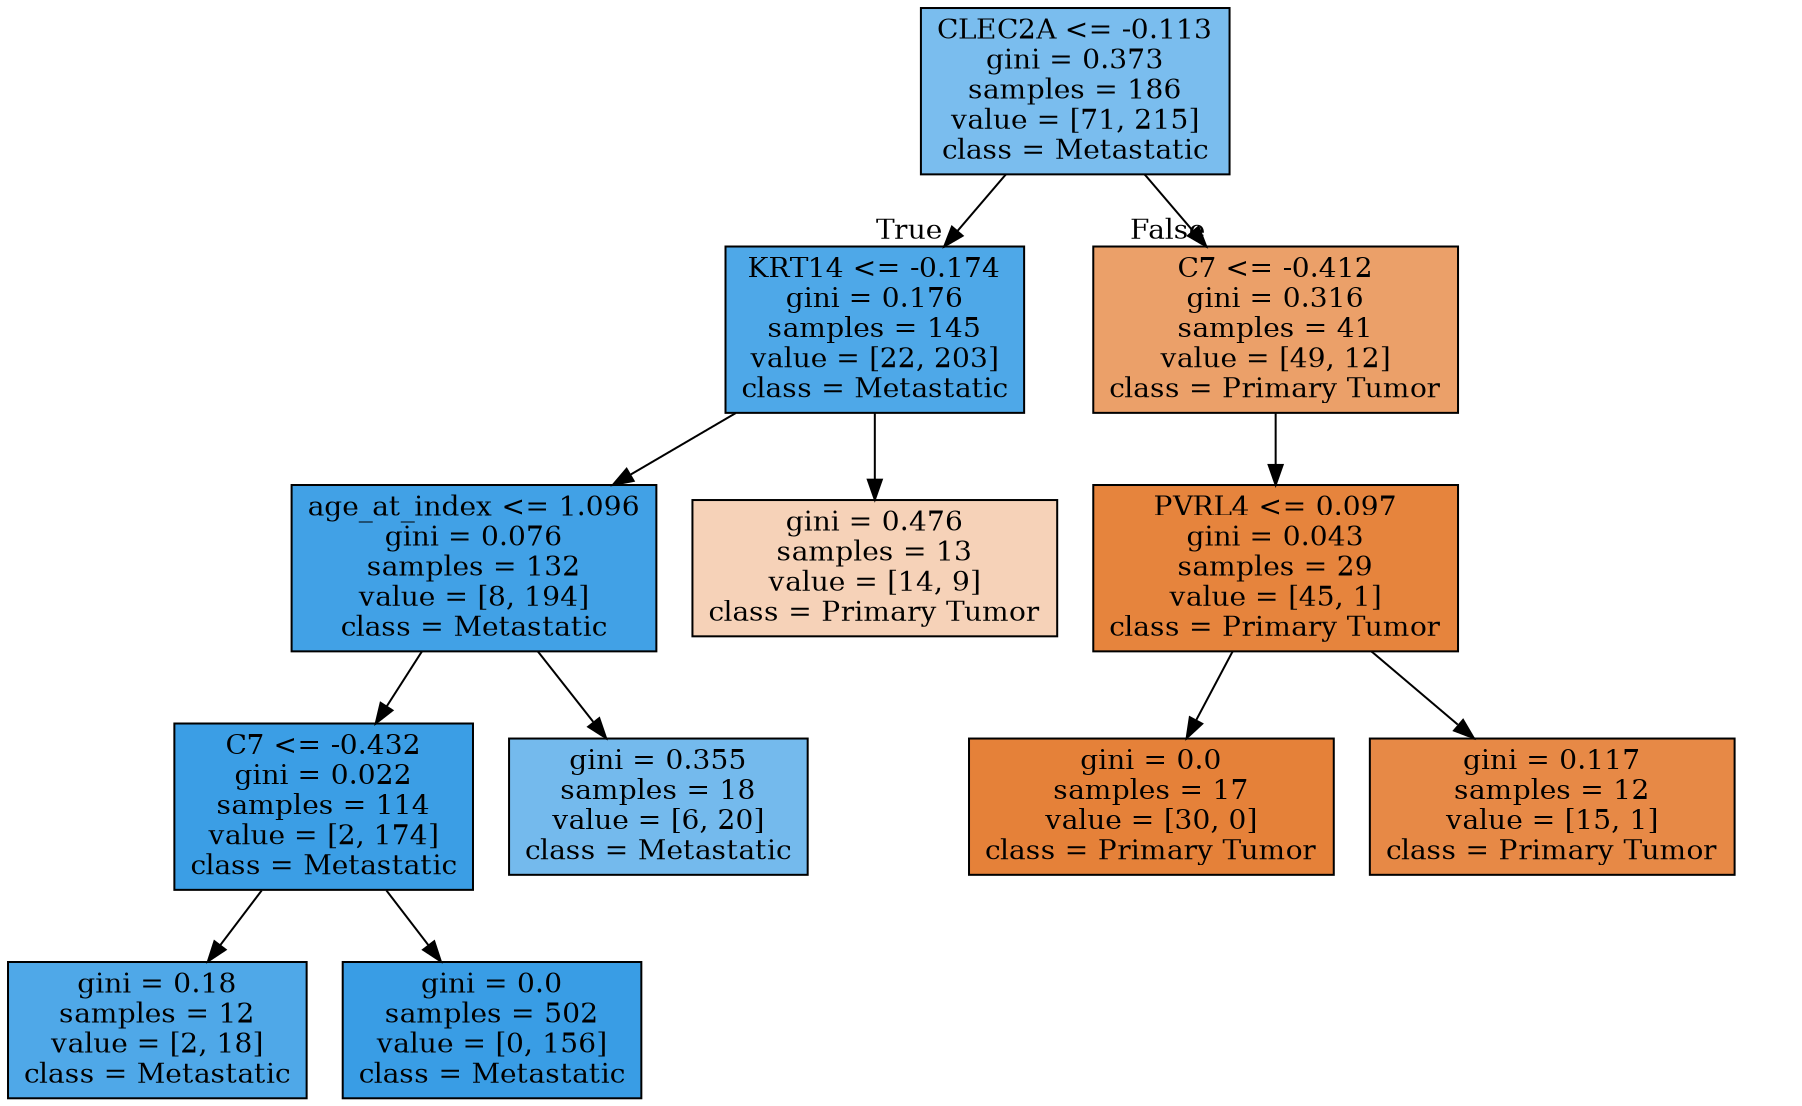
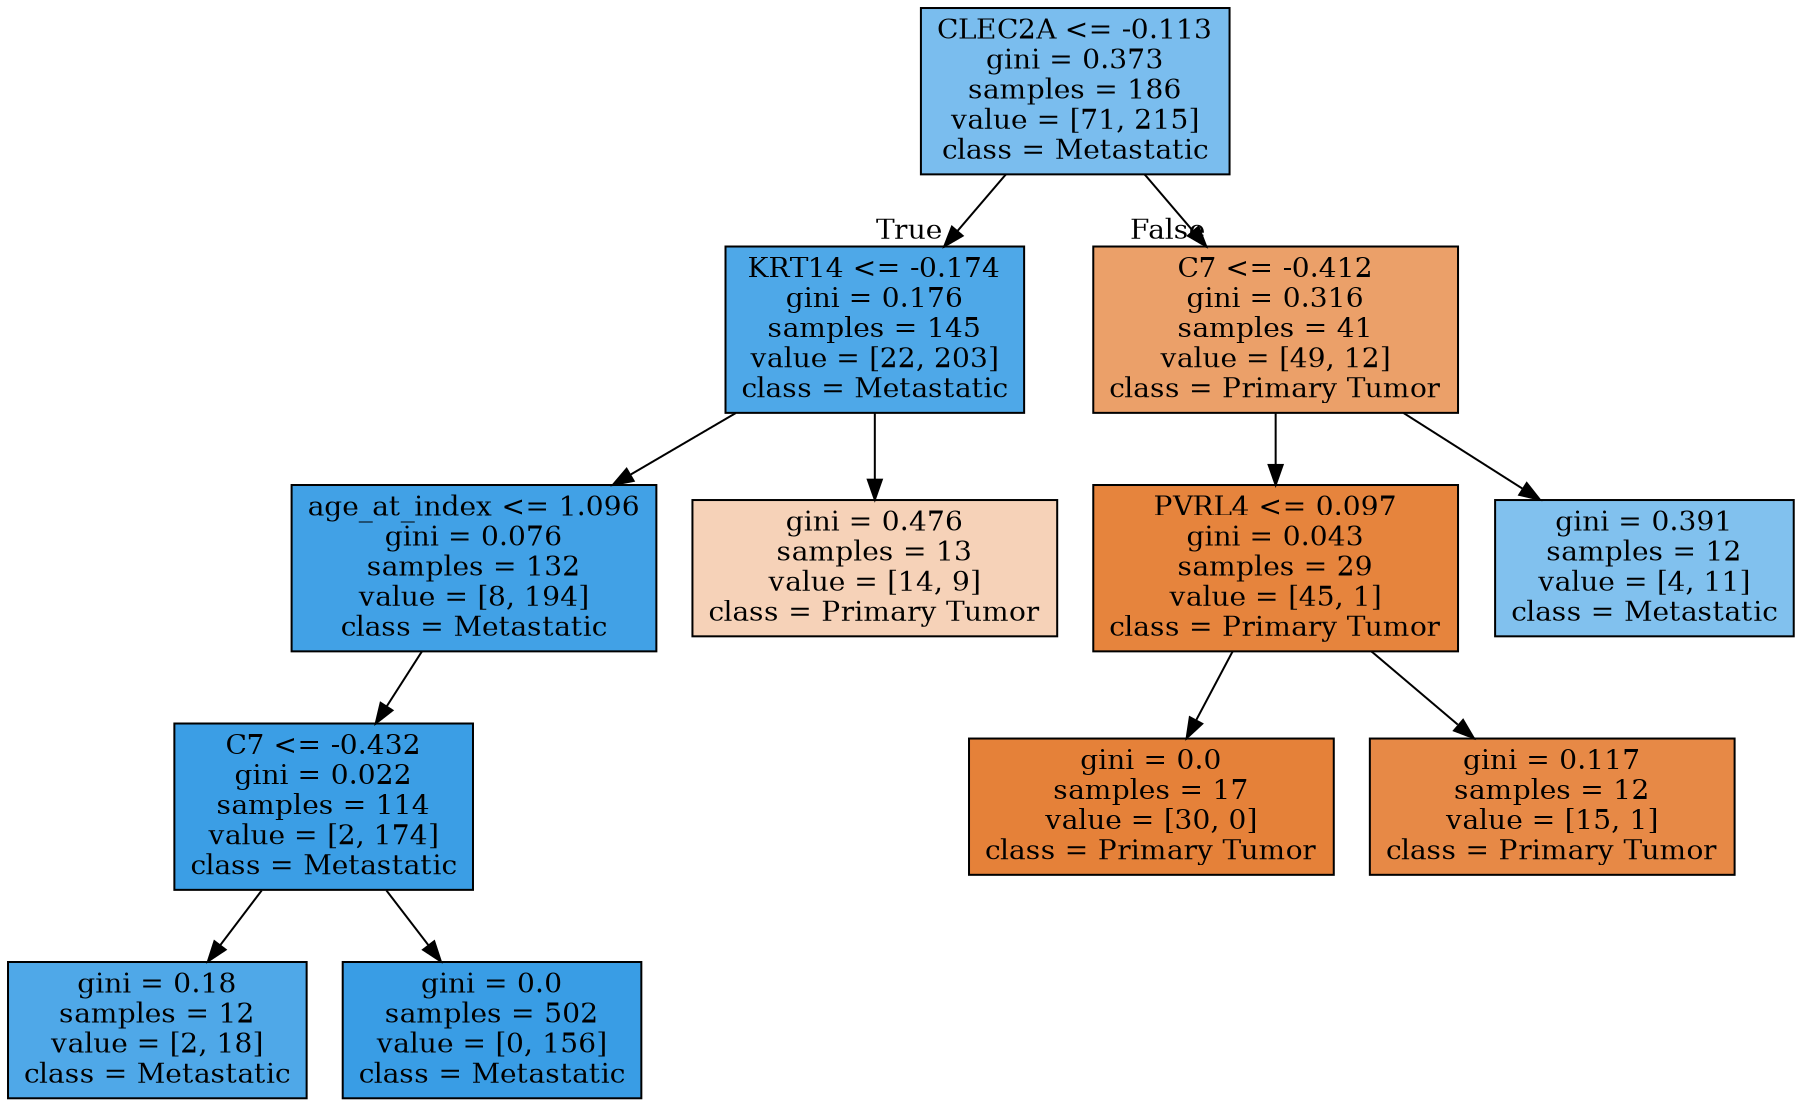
none -> (1644, 568)
(658, 807) -> none
